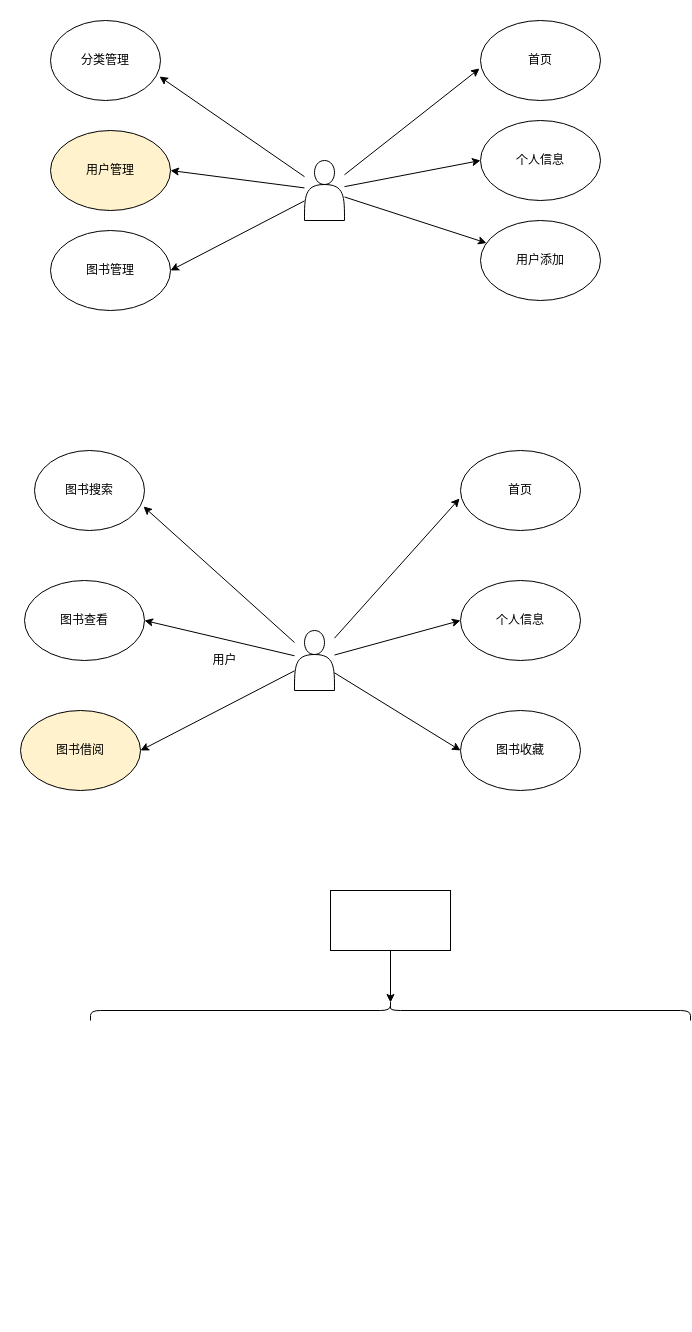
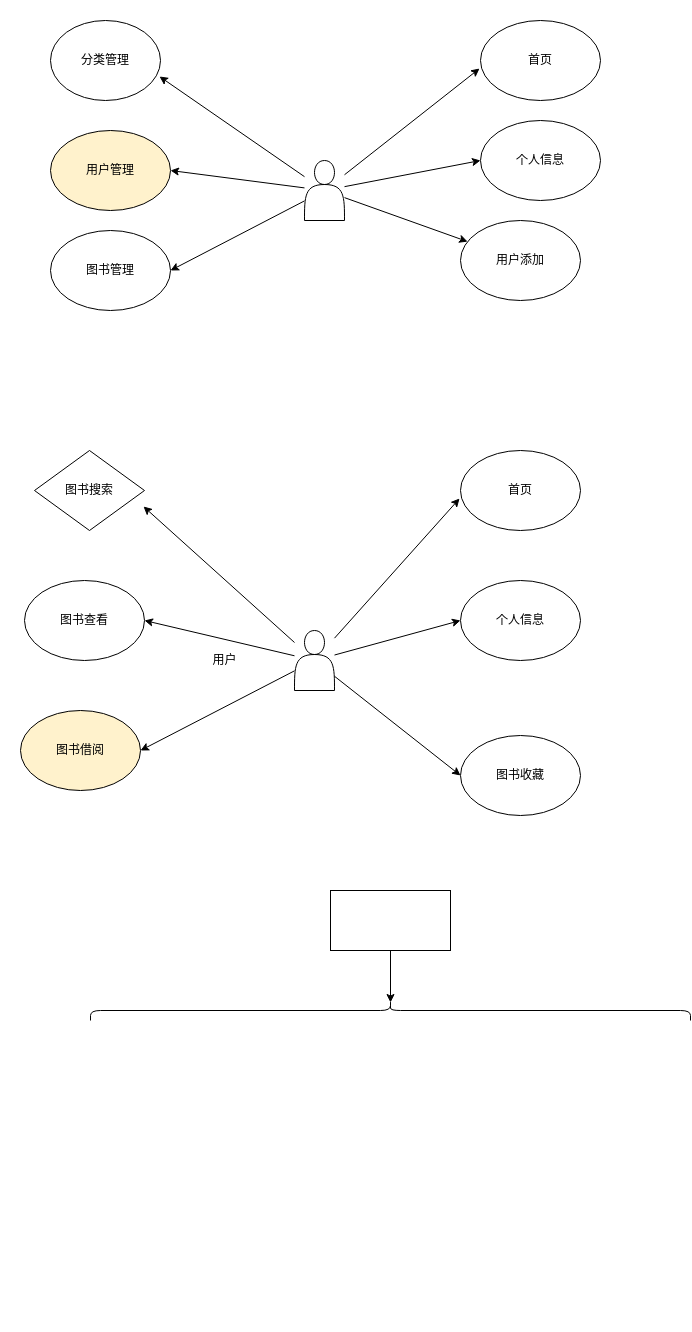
(541, 261) -> (521, 261)
(90, 491) -> (90, 491)
(521, 751) -> (521, 776)
